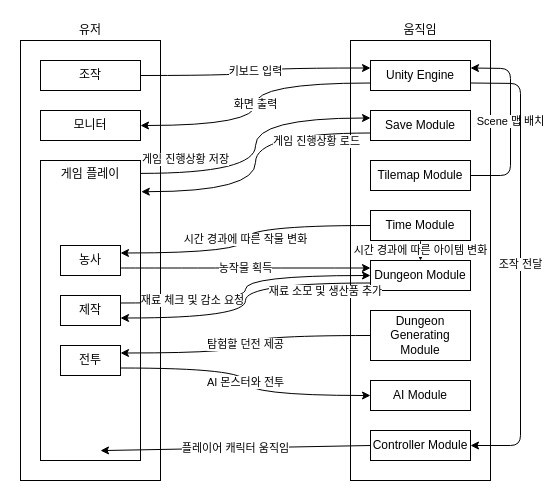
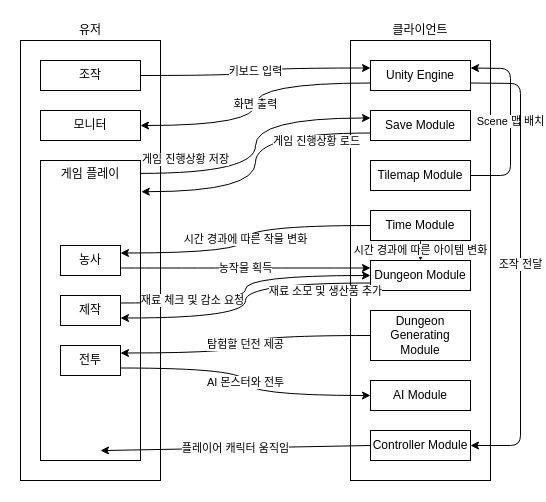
(421, 31) -> (421, 31)
